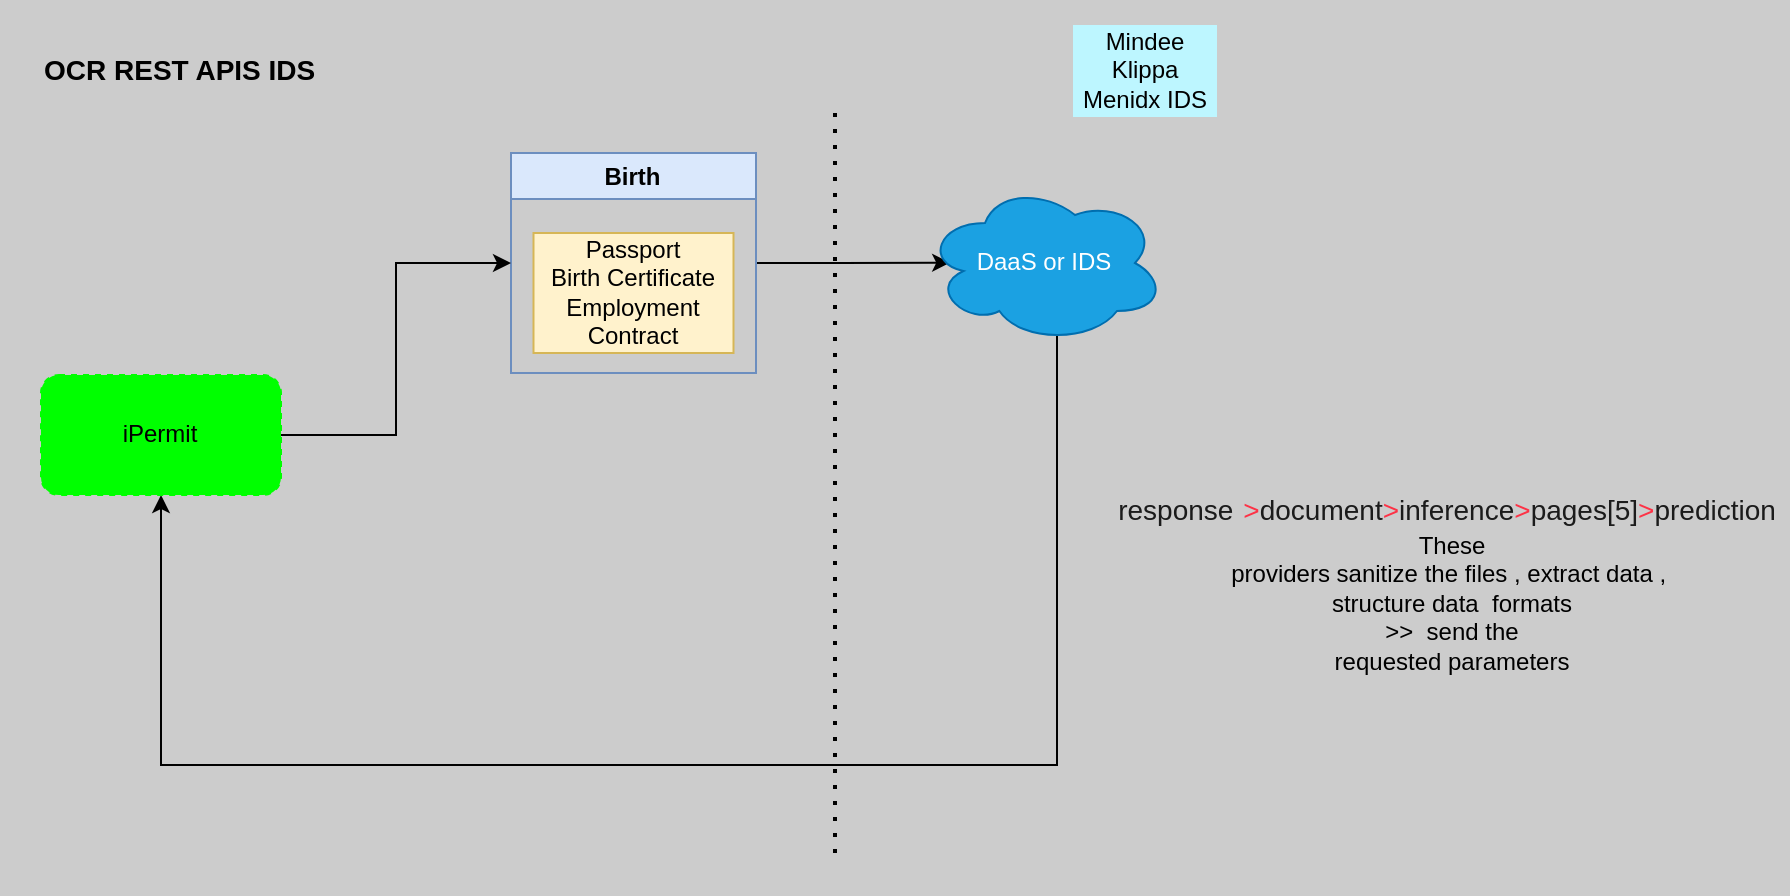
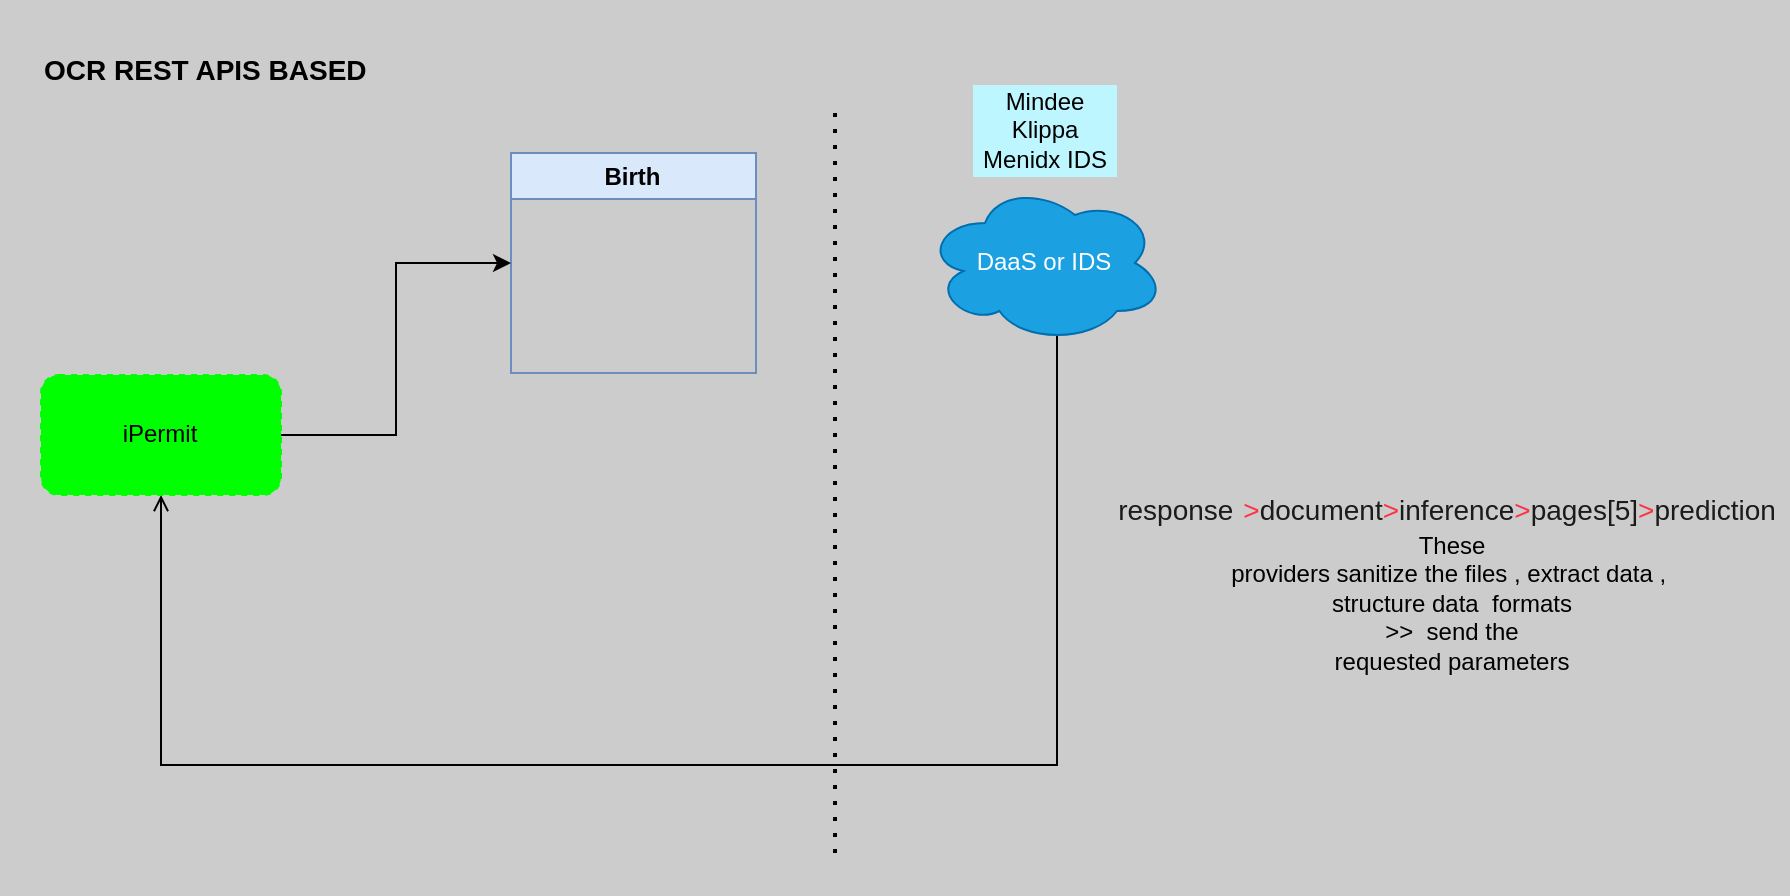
(167, 71) -> (183, 71)
(1145, 71) -> (1045, 131)
(848, 263) -> none
(634, 293) -> none
(161, 510) -> (161, 506)
